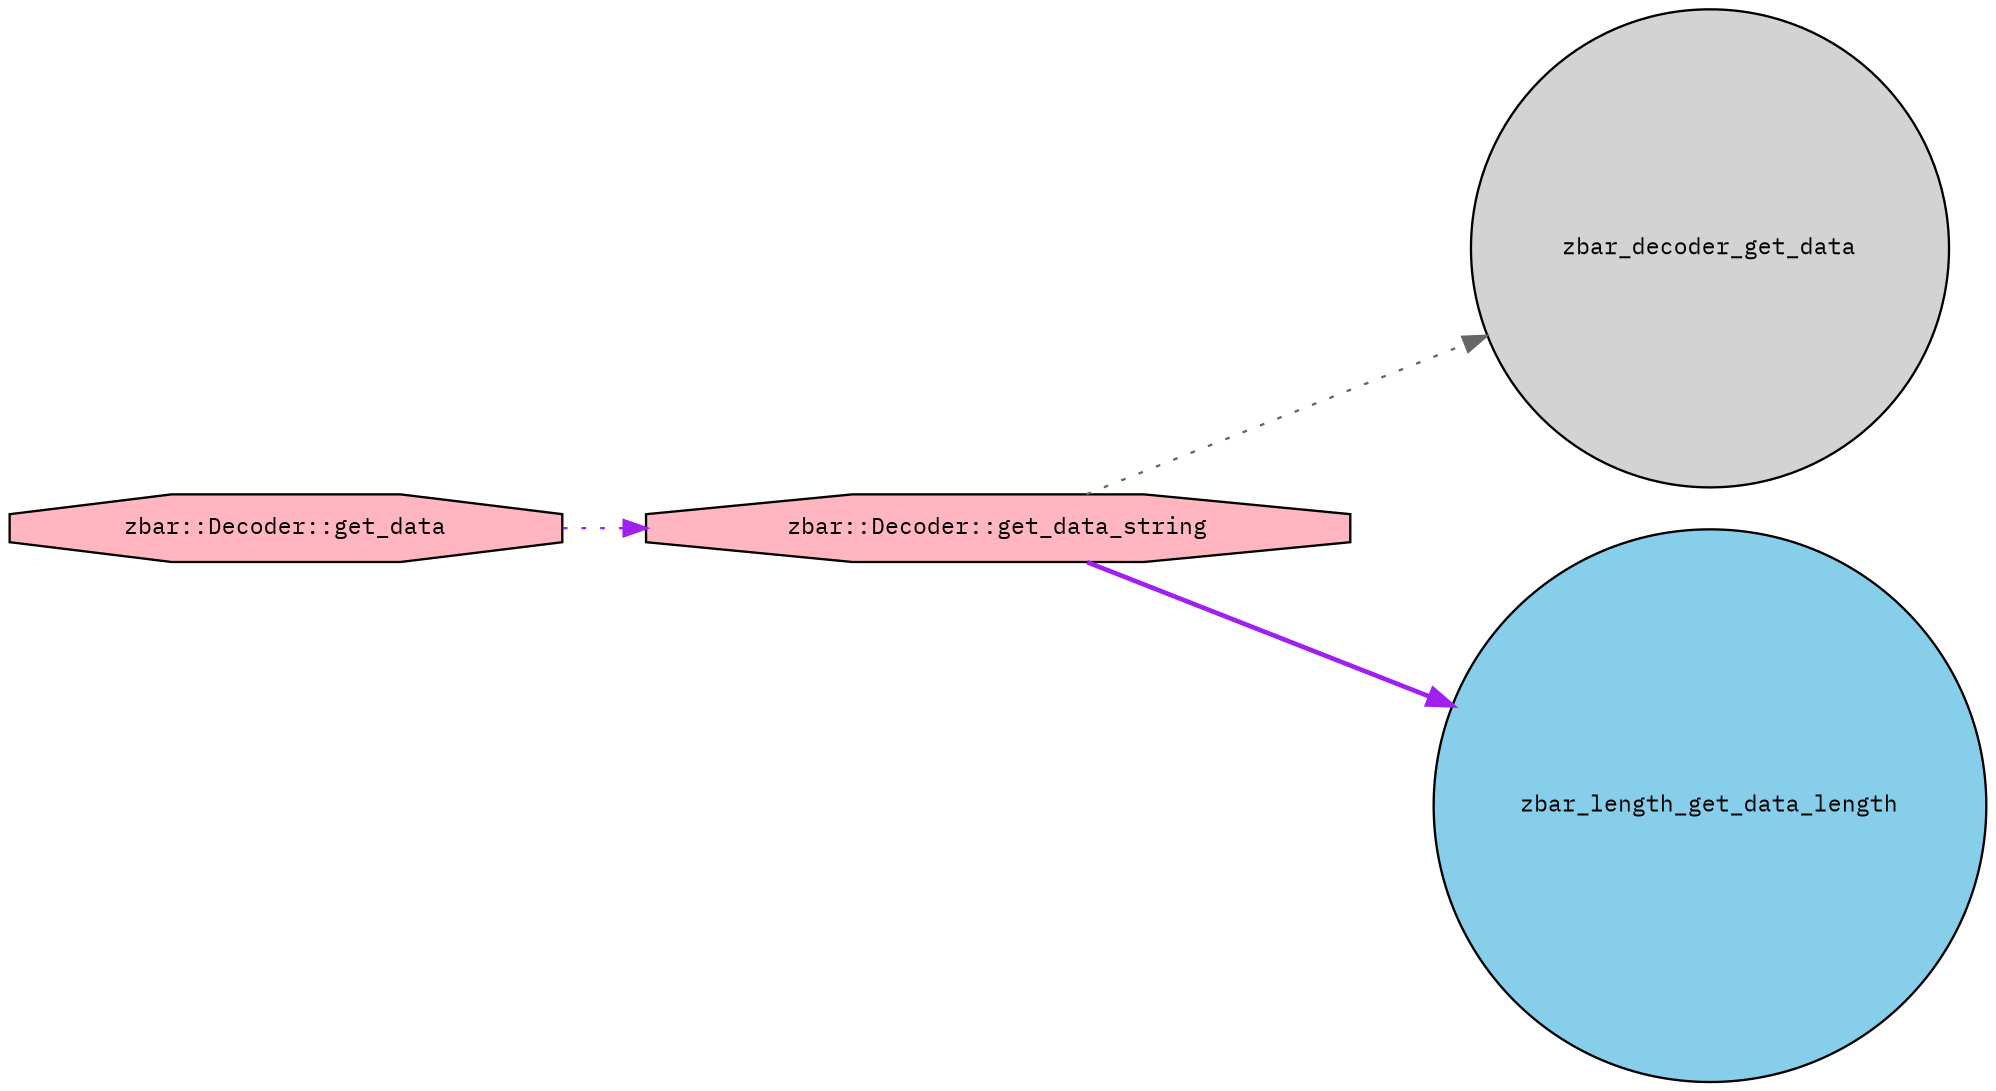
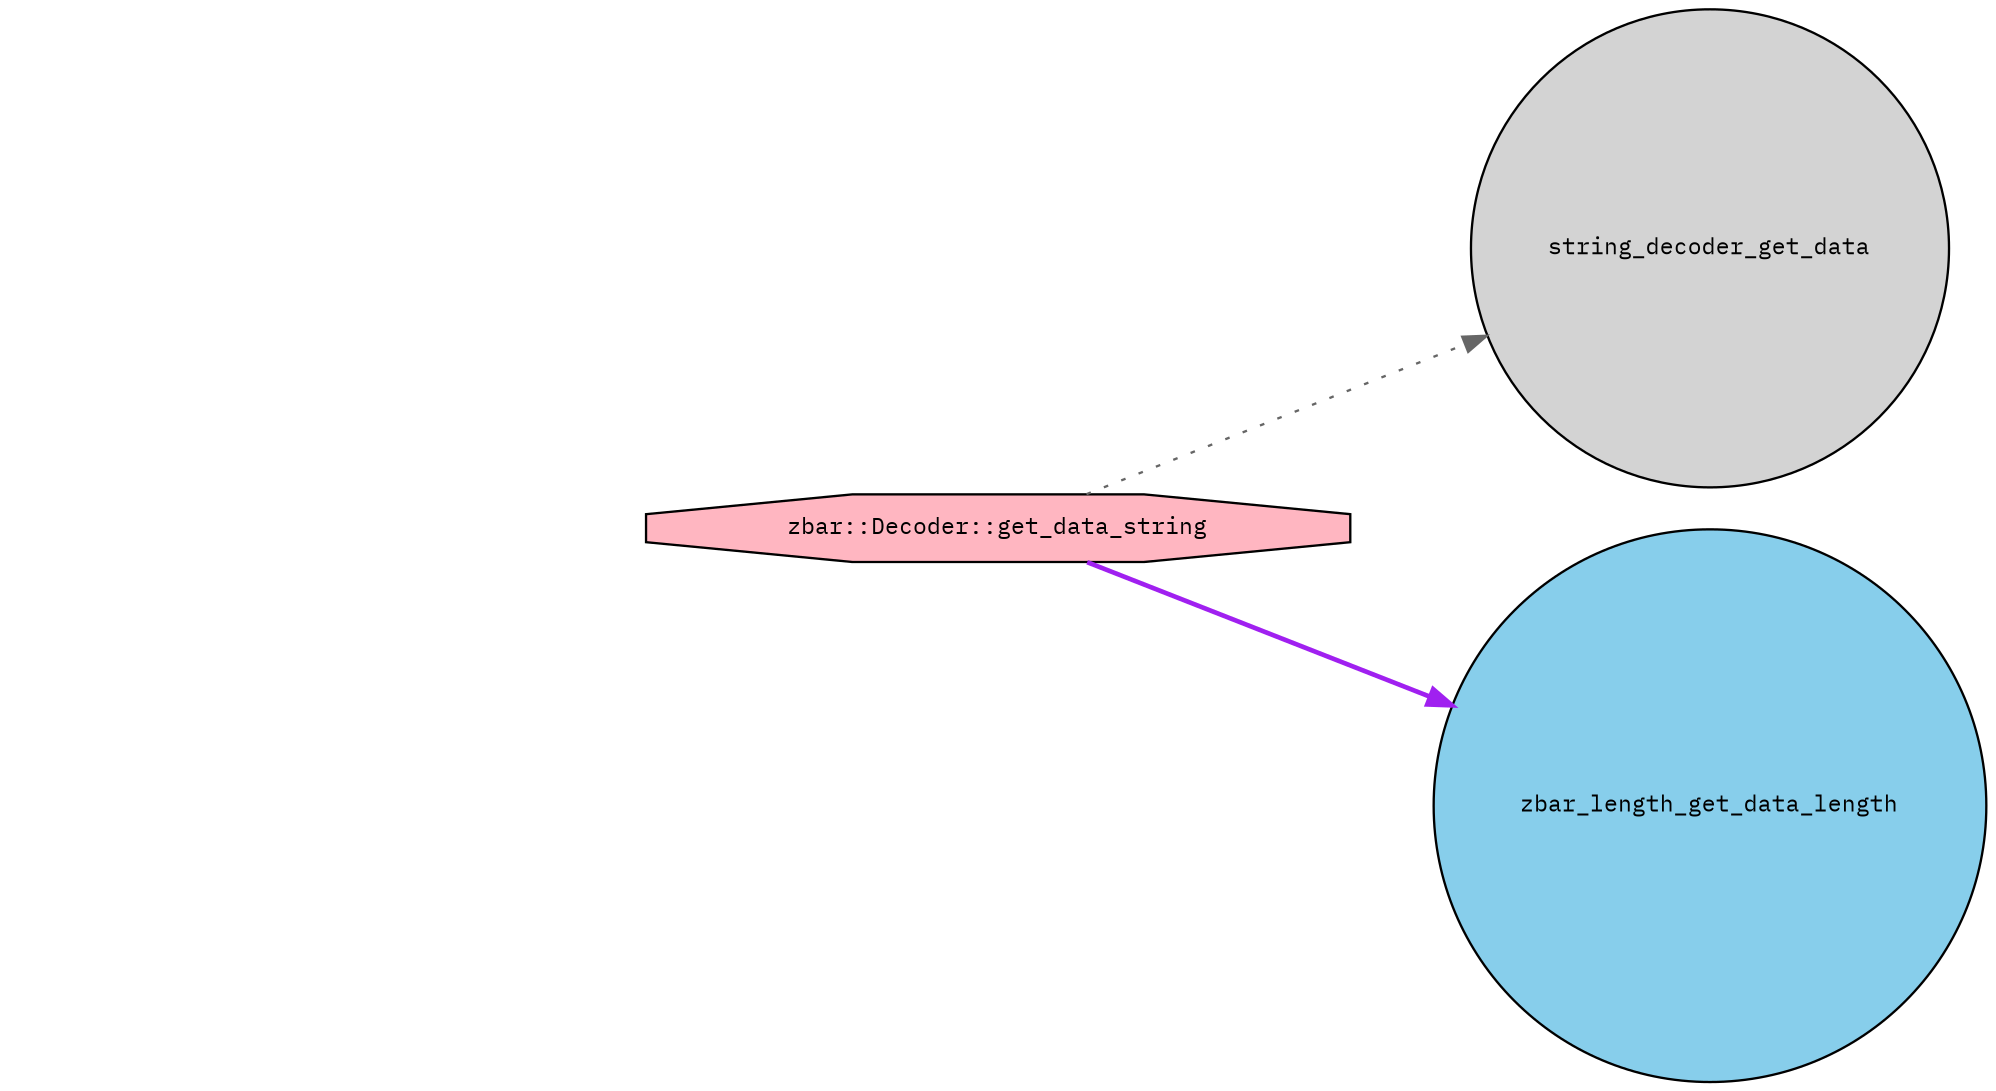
(1710, 248) -> (1710, 248)
(286, 528) -> none
